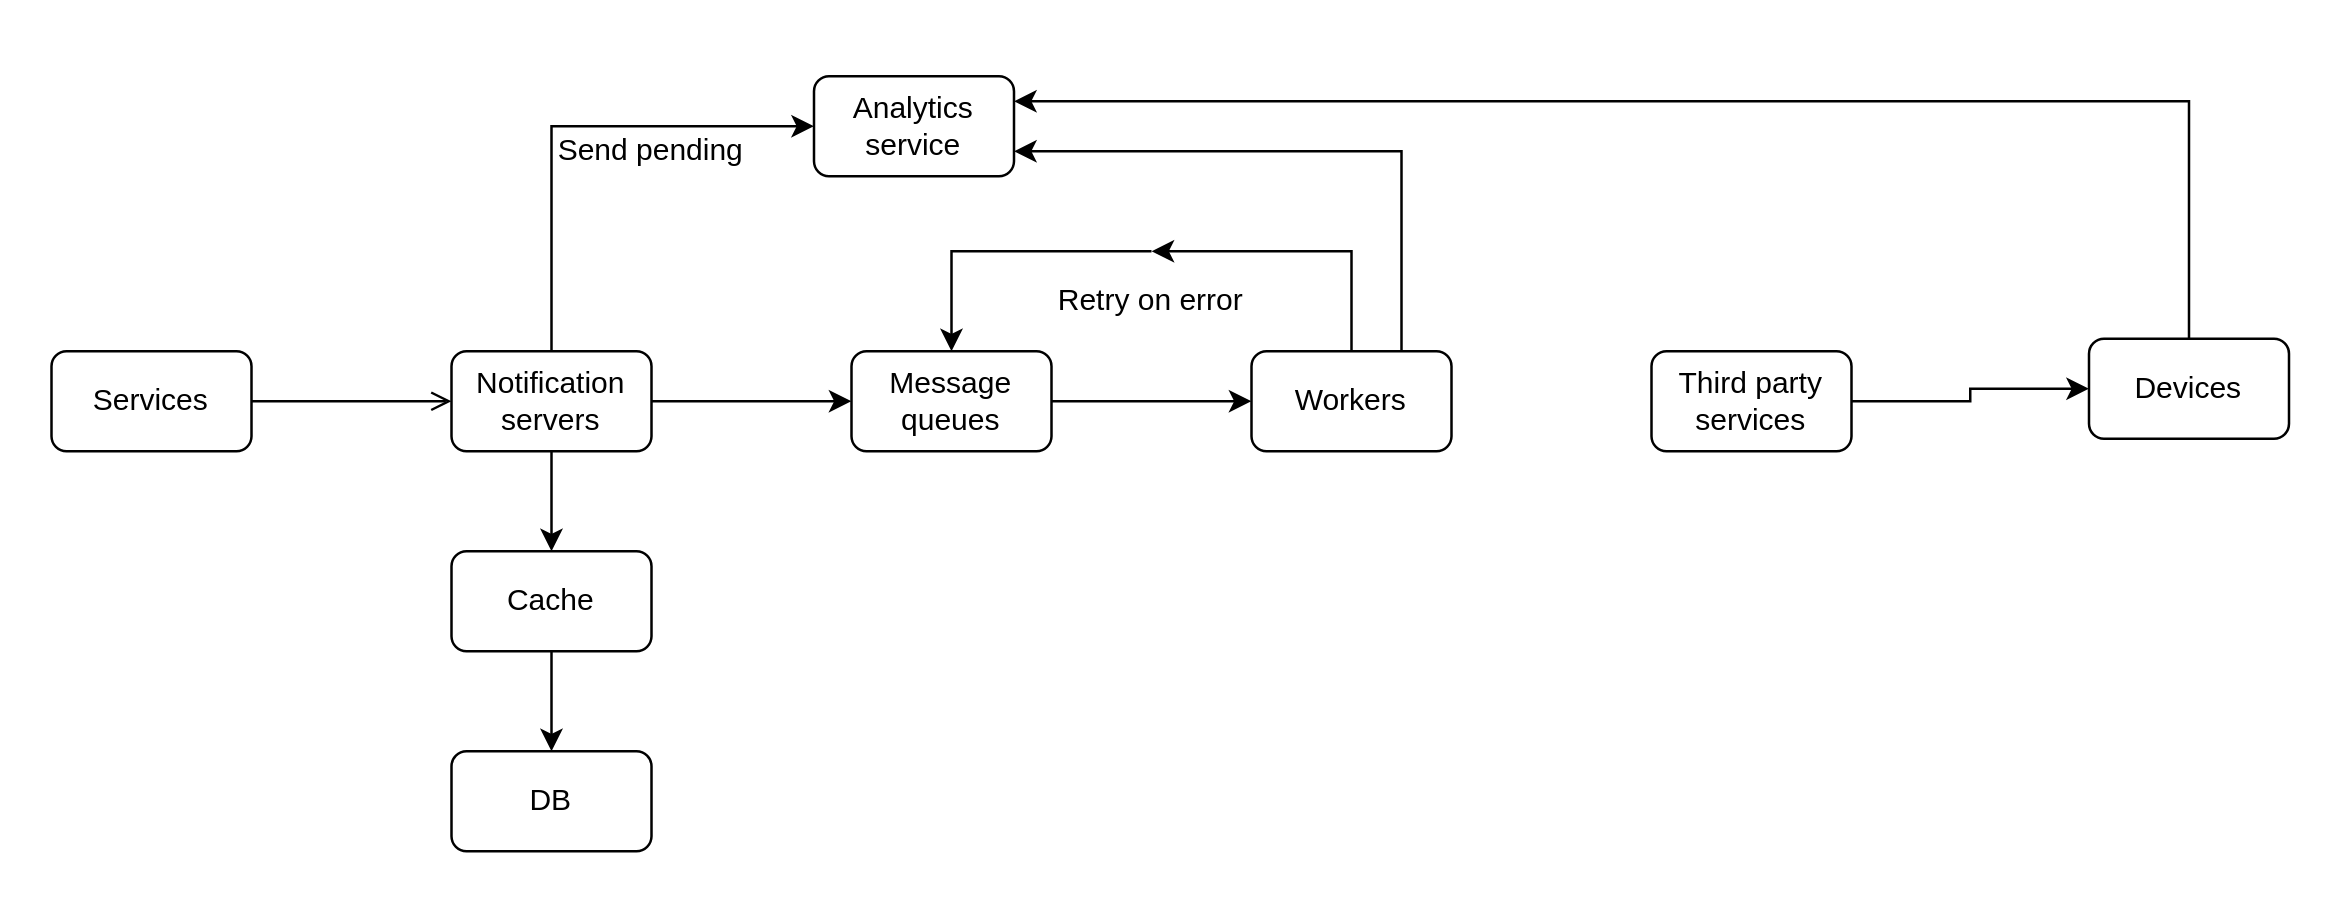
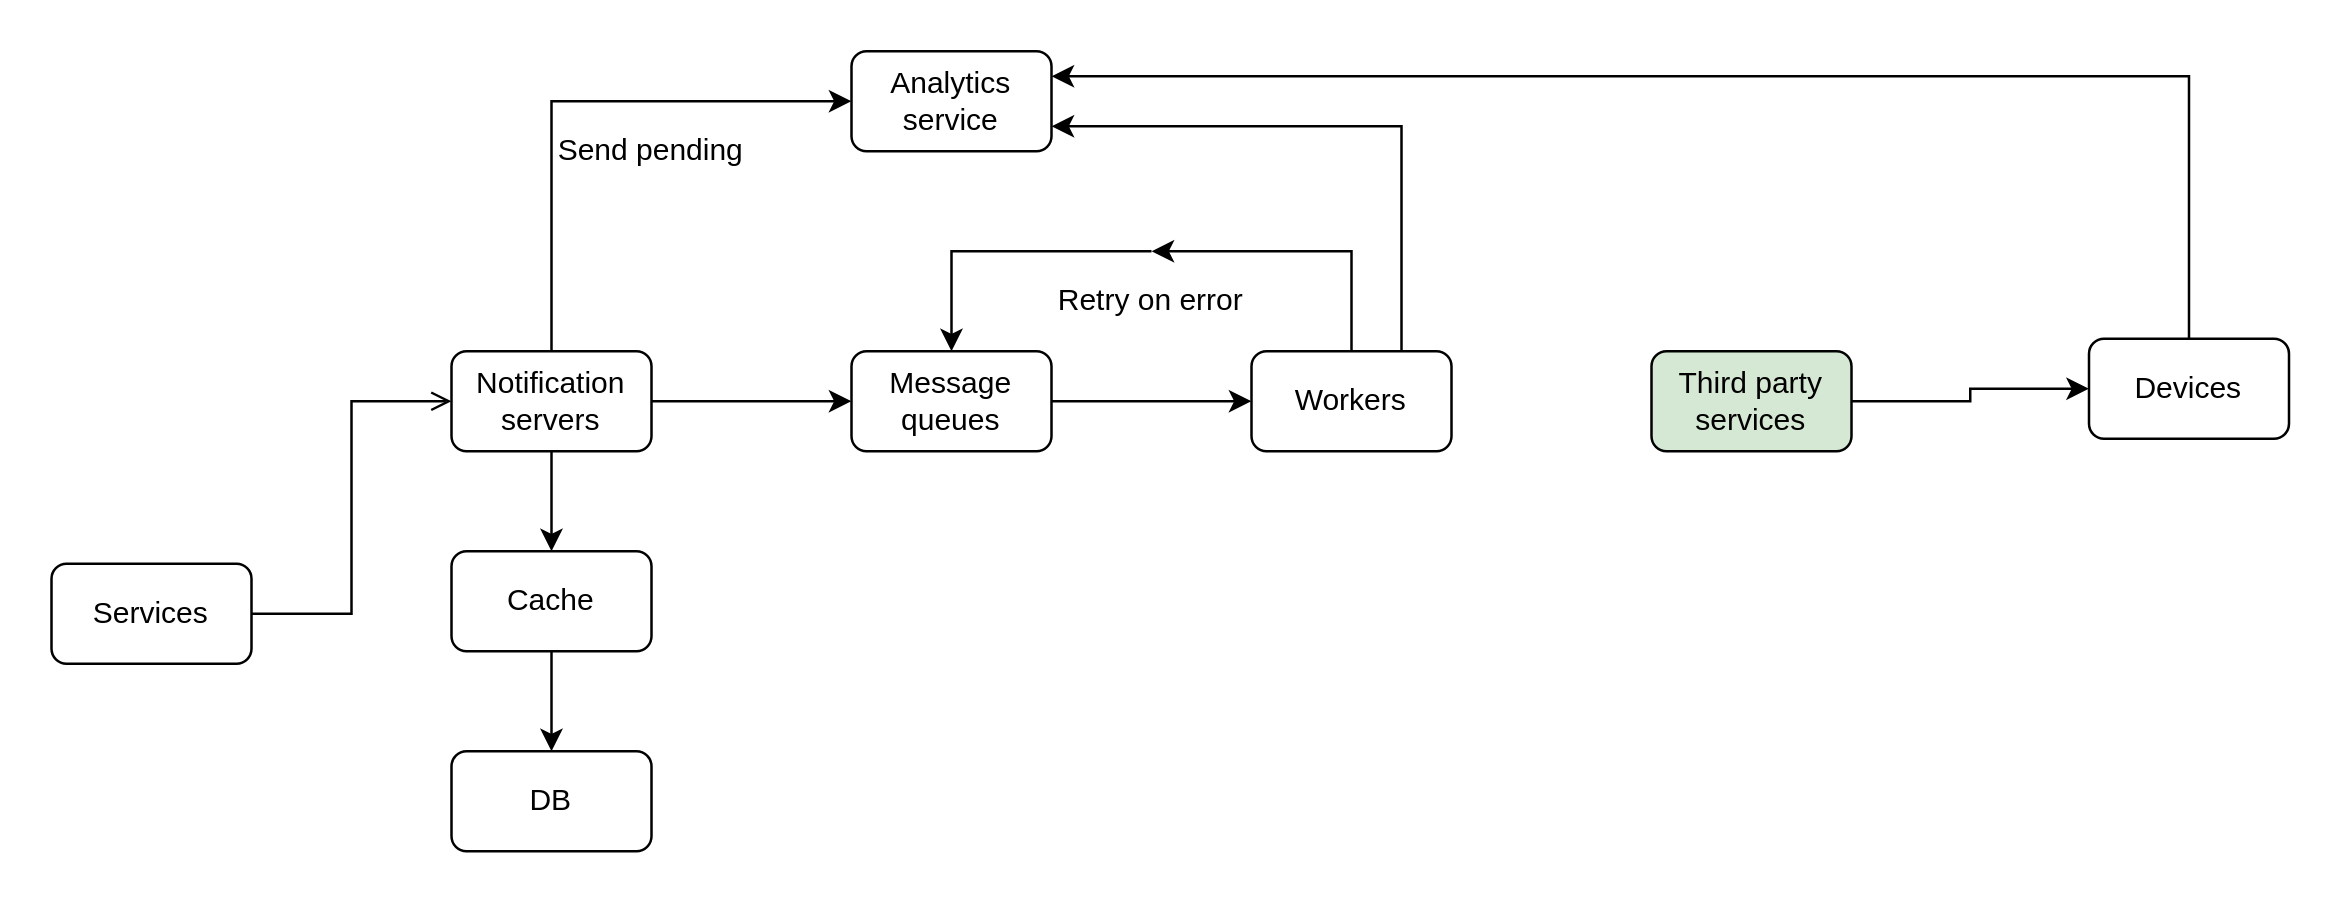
(914, 126) -> (951, 101)
(151, 401) -> (151, 614)
(1751, 401) -> (1751, 401)
